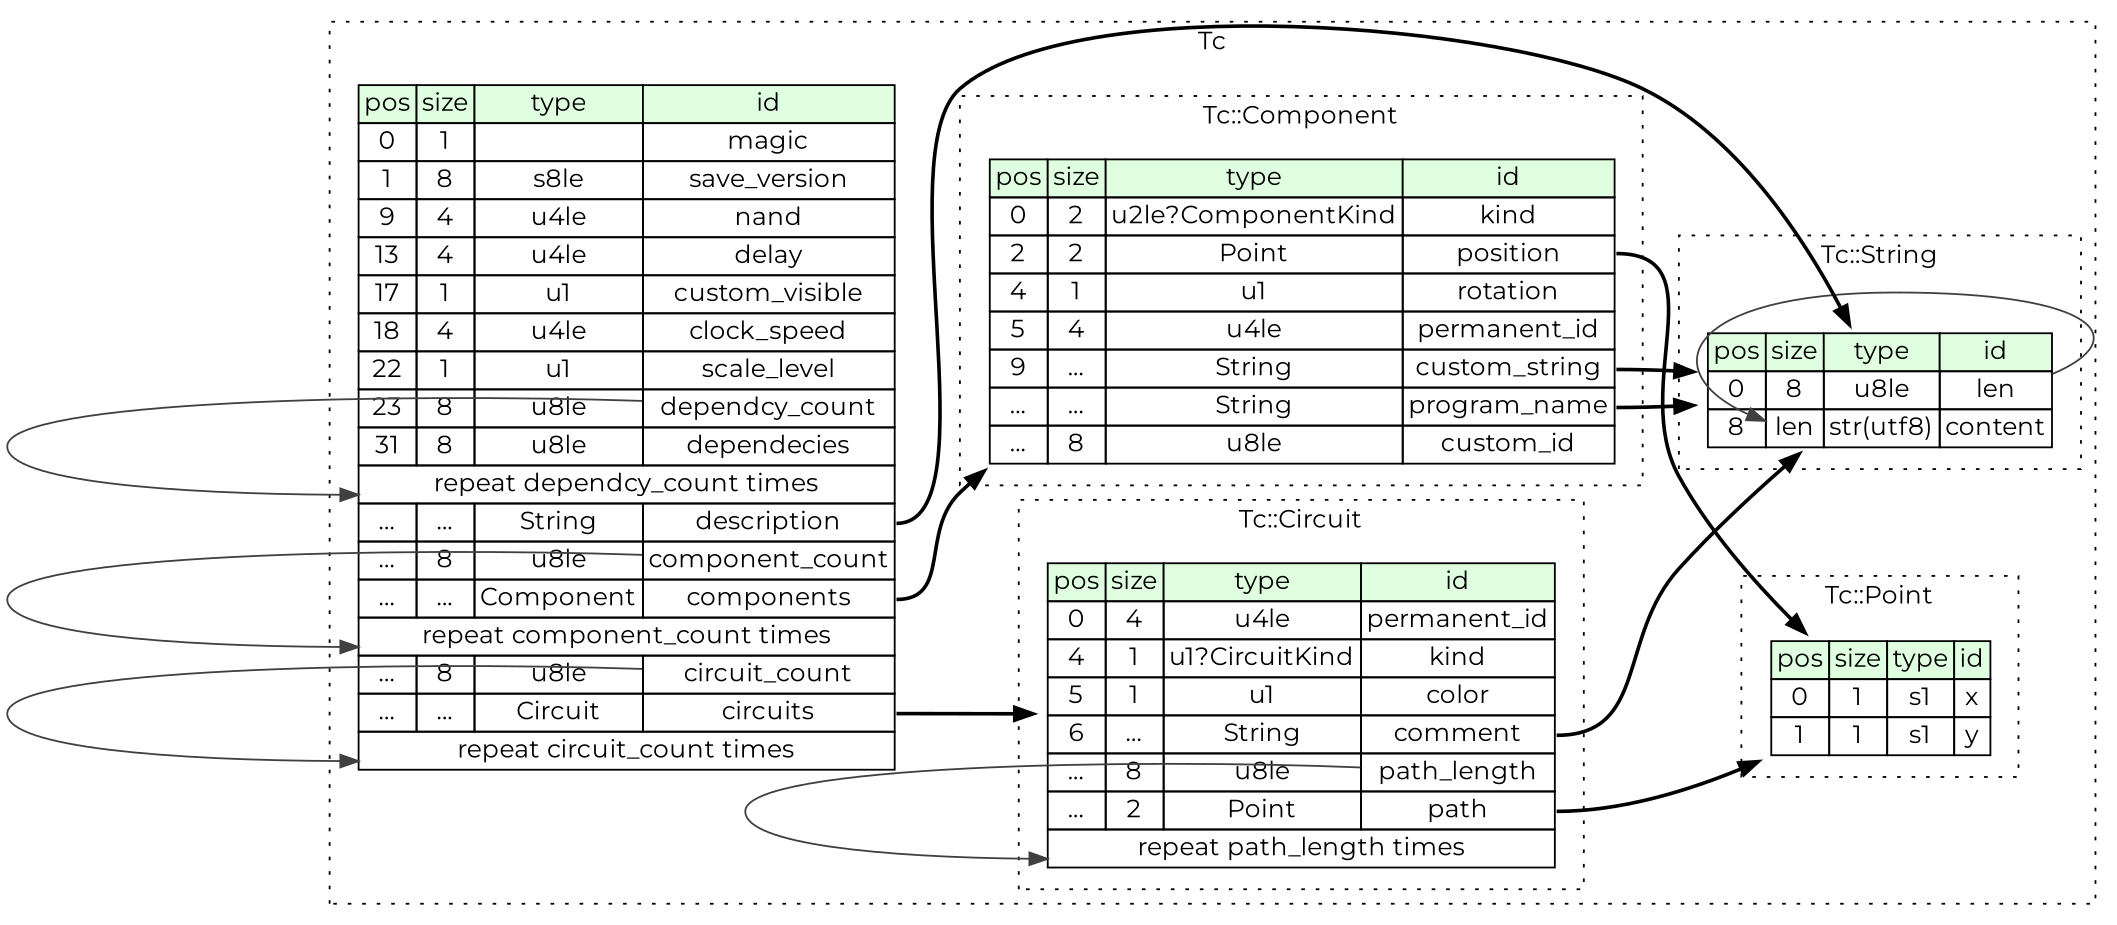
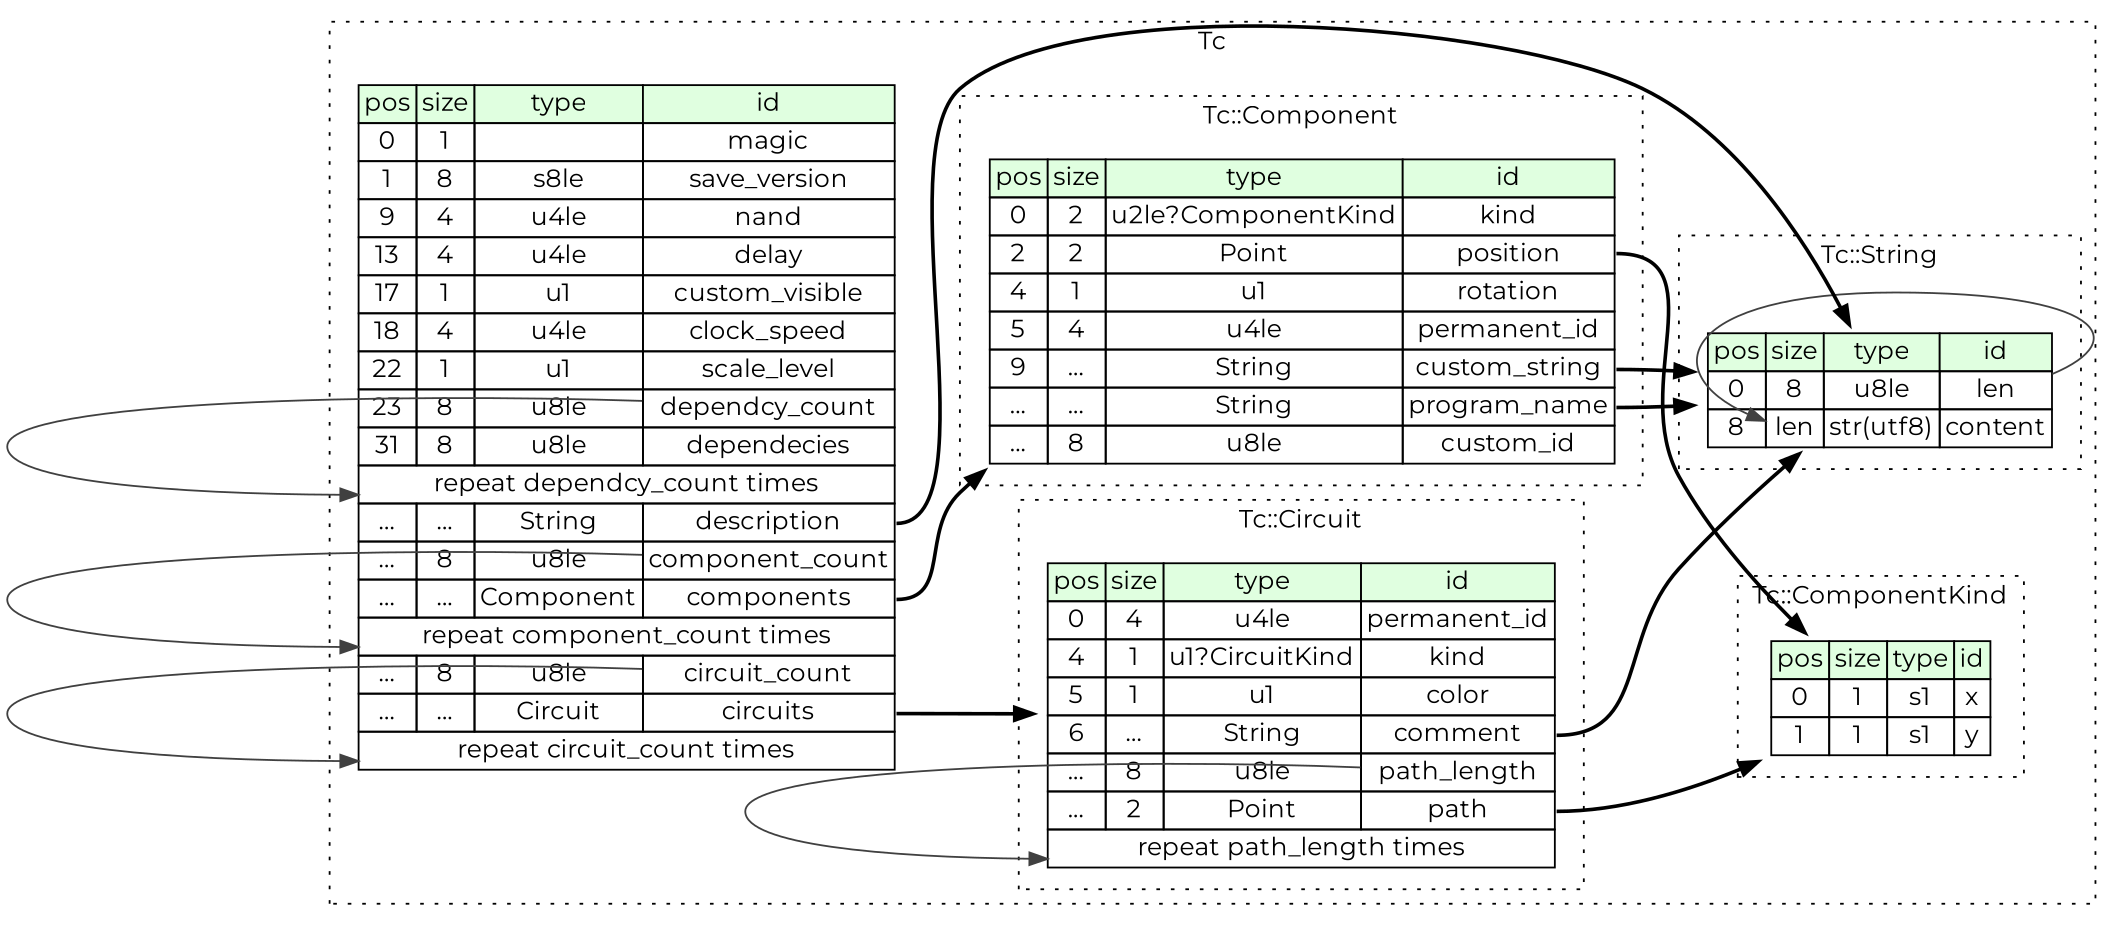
(1880, 597) -> (1881, 597)
